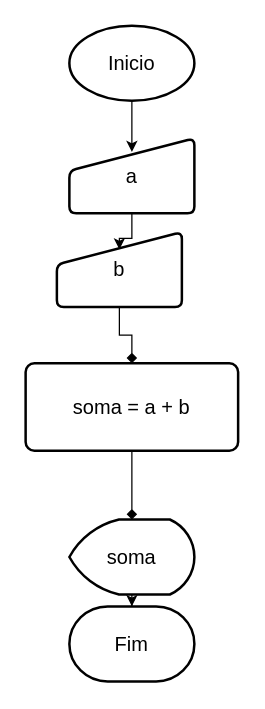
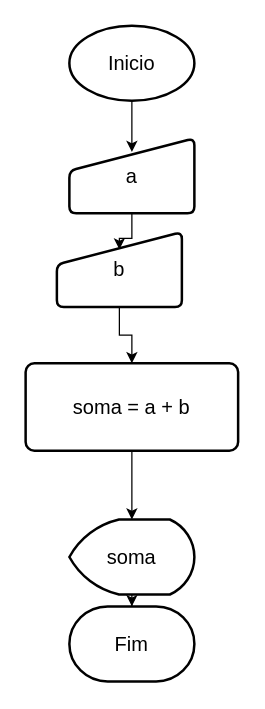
(132, 352) -> (132, 353)
(132, 509) -> (132, 509)
